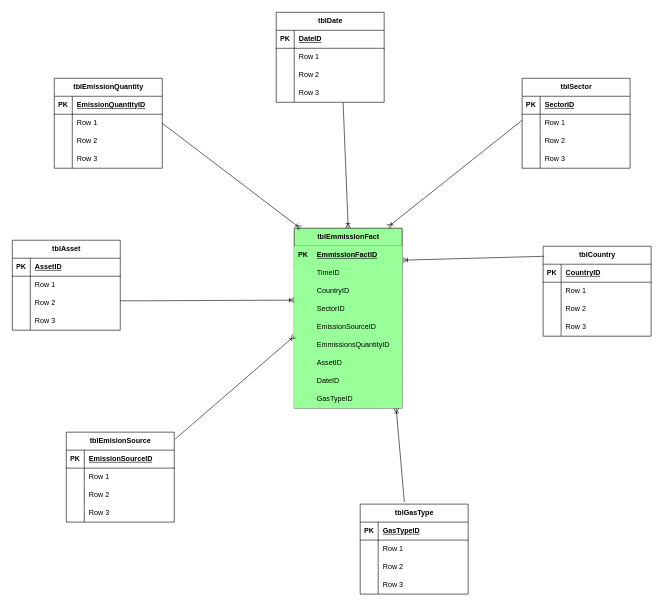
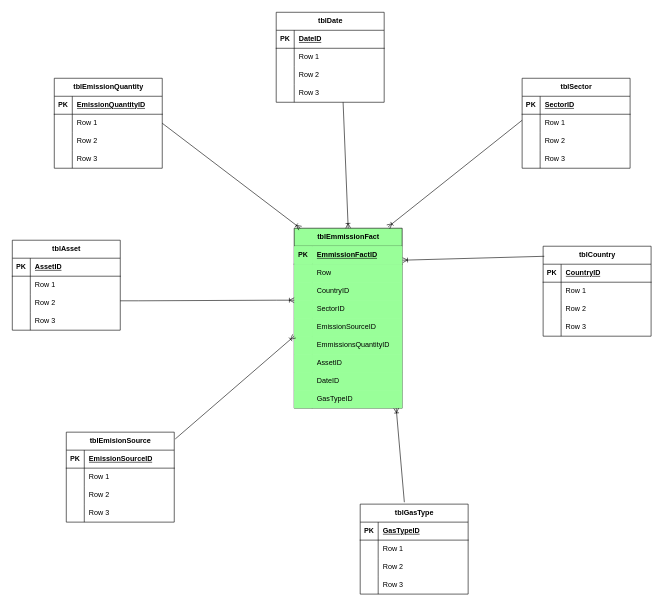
(328, 273) -> (323, 273)
